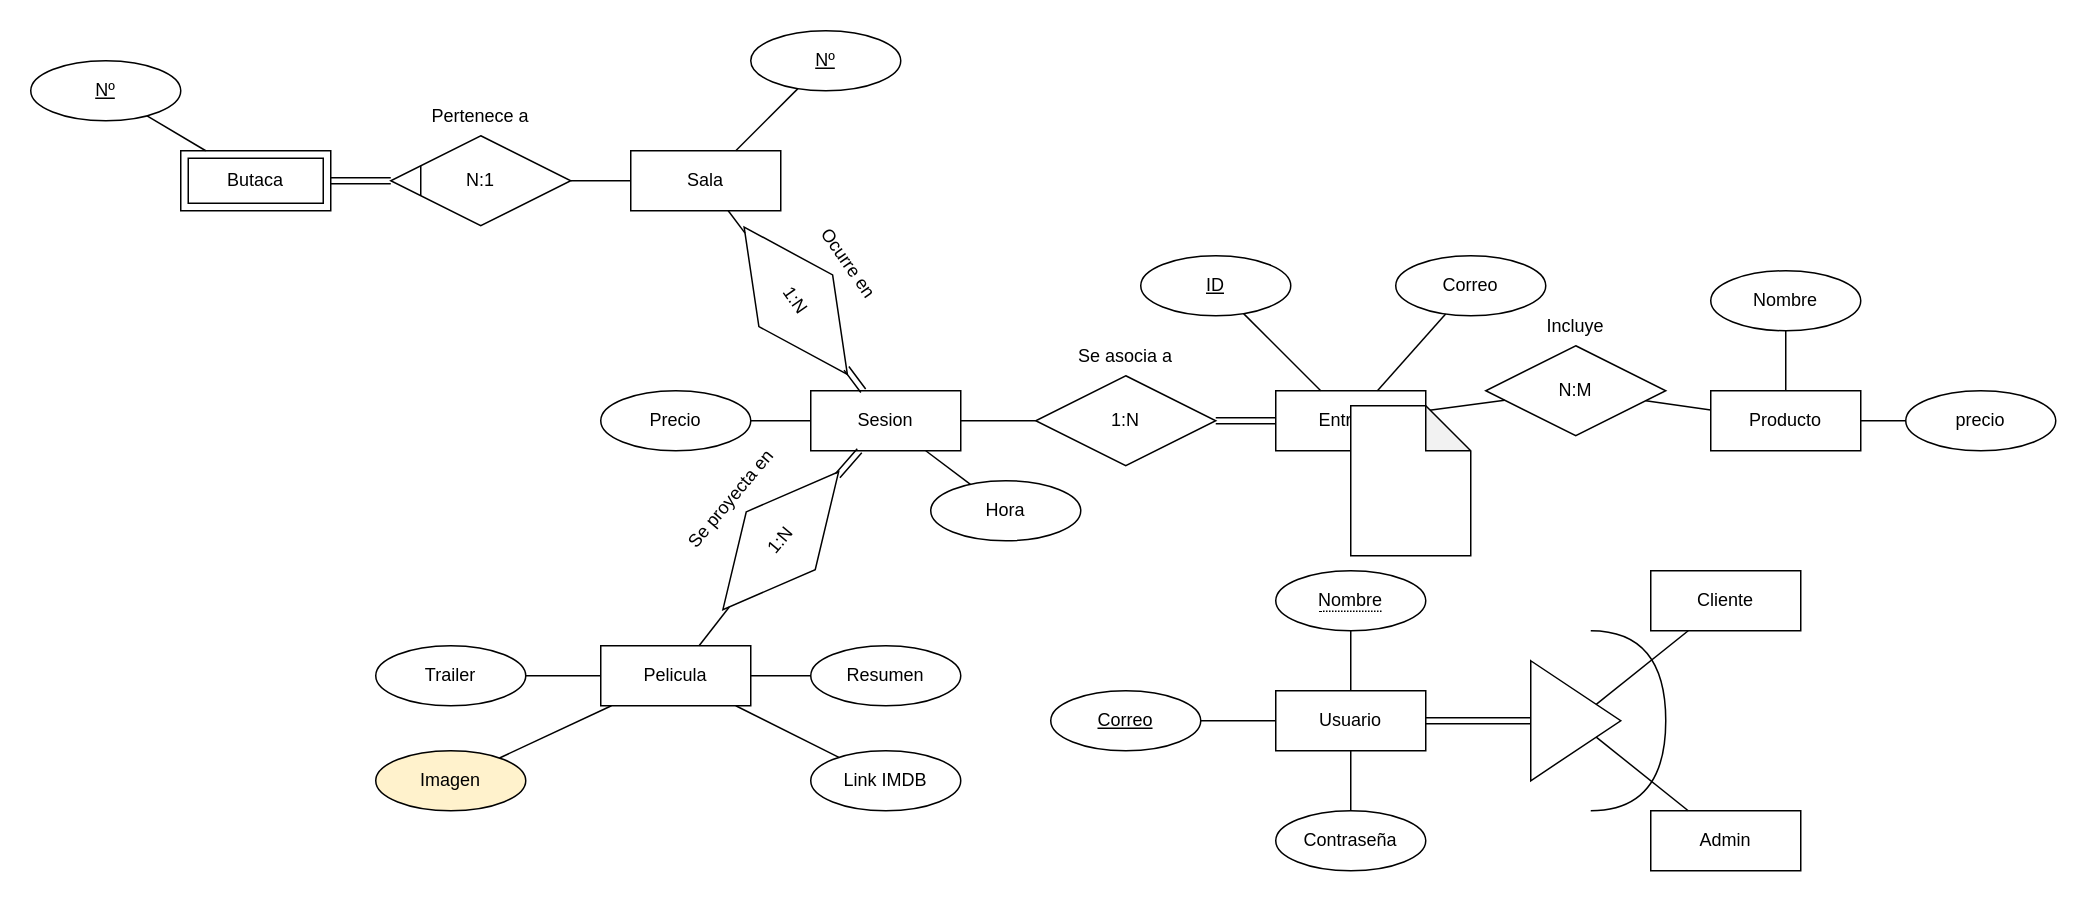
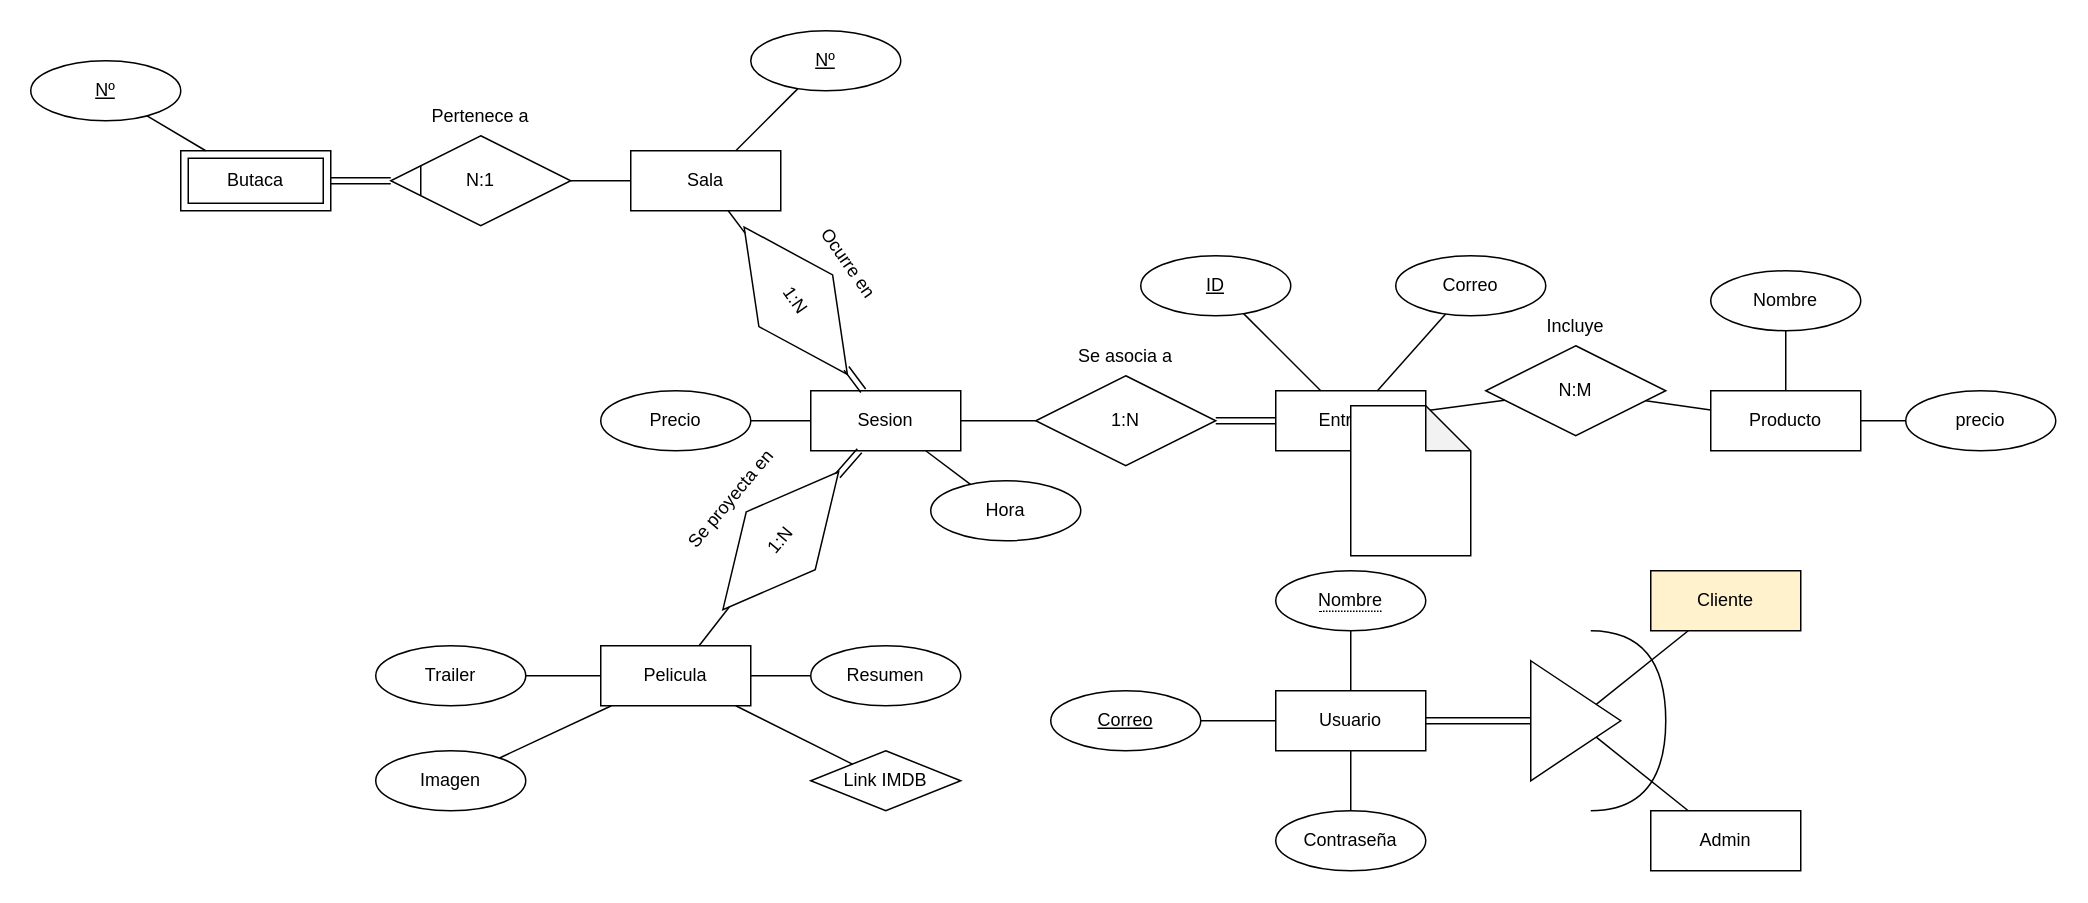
(1726, 601) -> (1726, 601)
(451, 781) -> (451, 781)
(886, 781) -> (886, 781)
